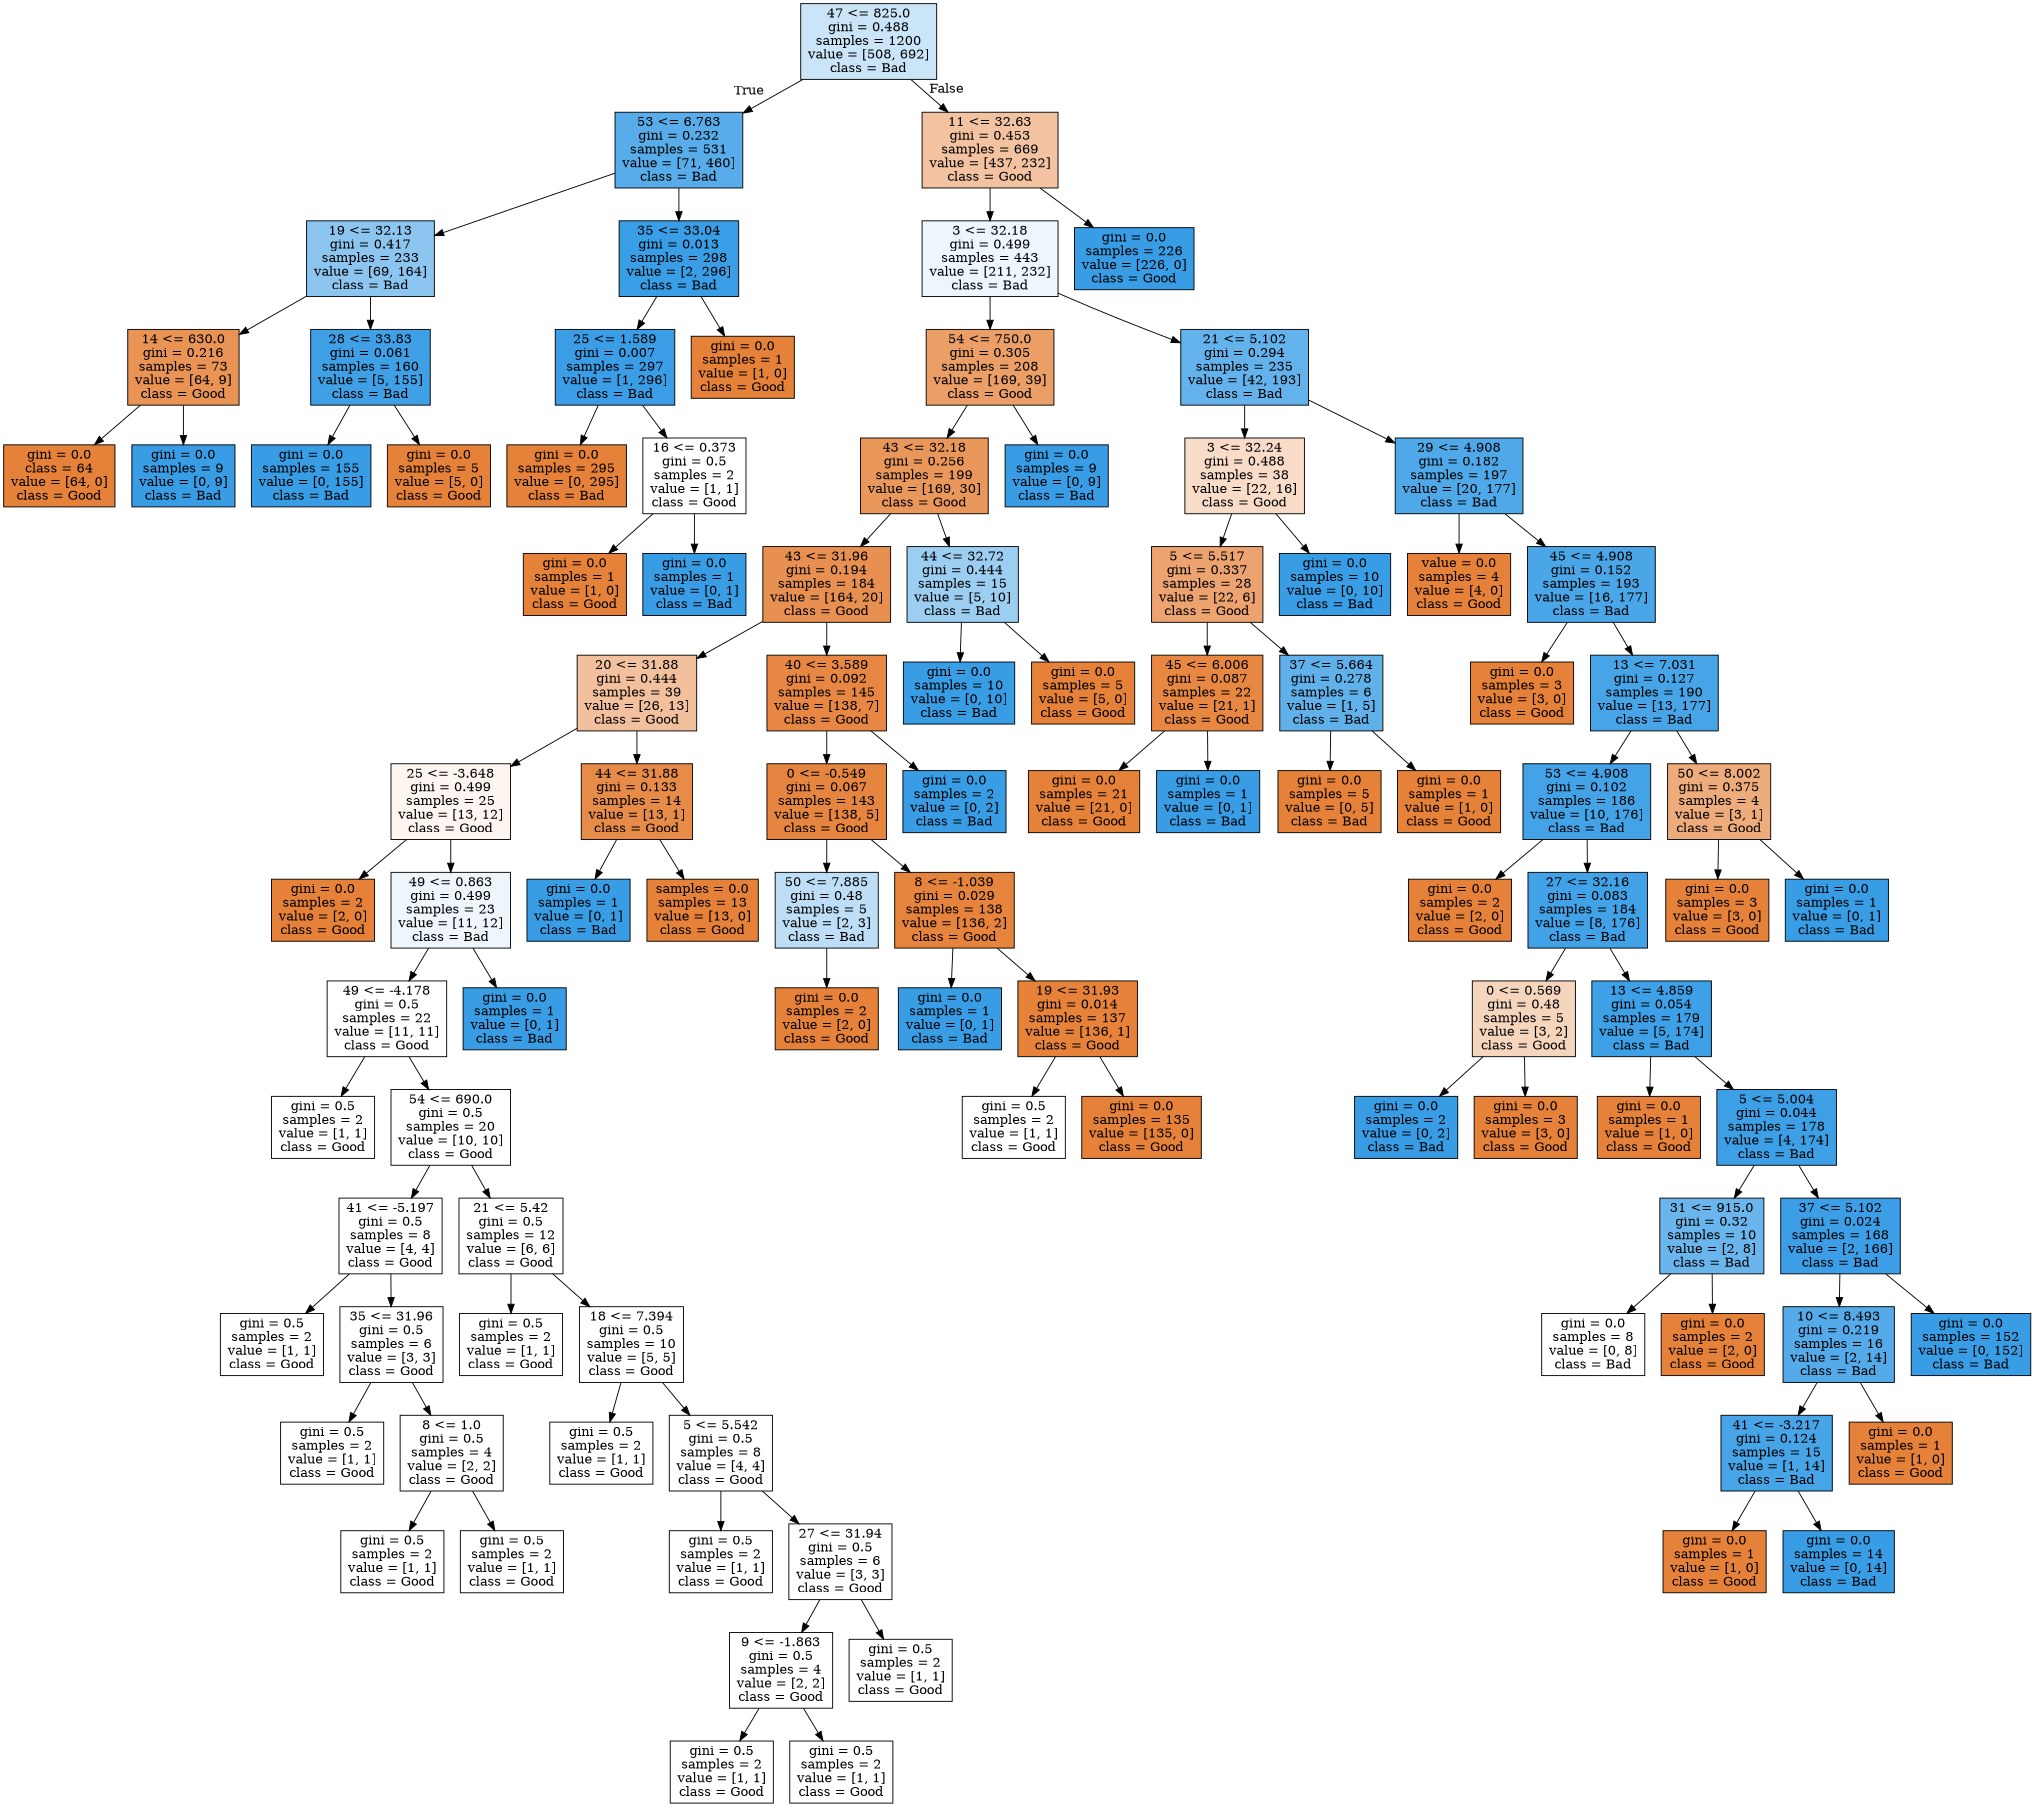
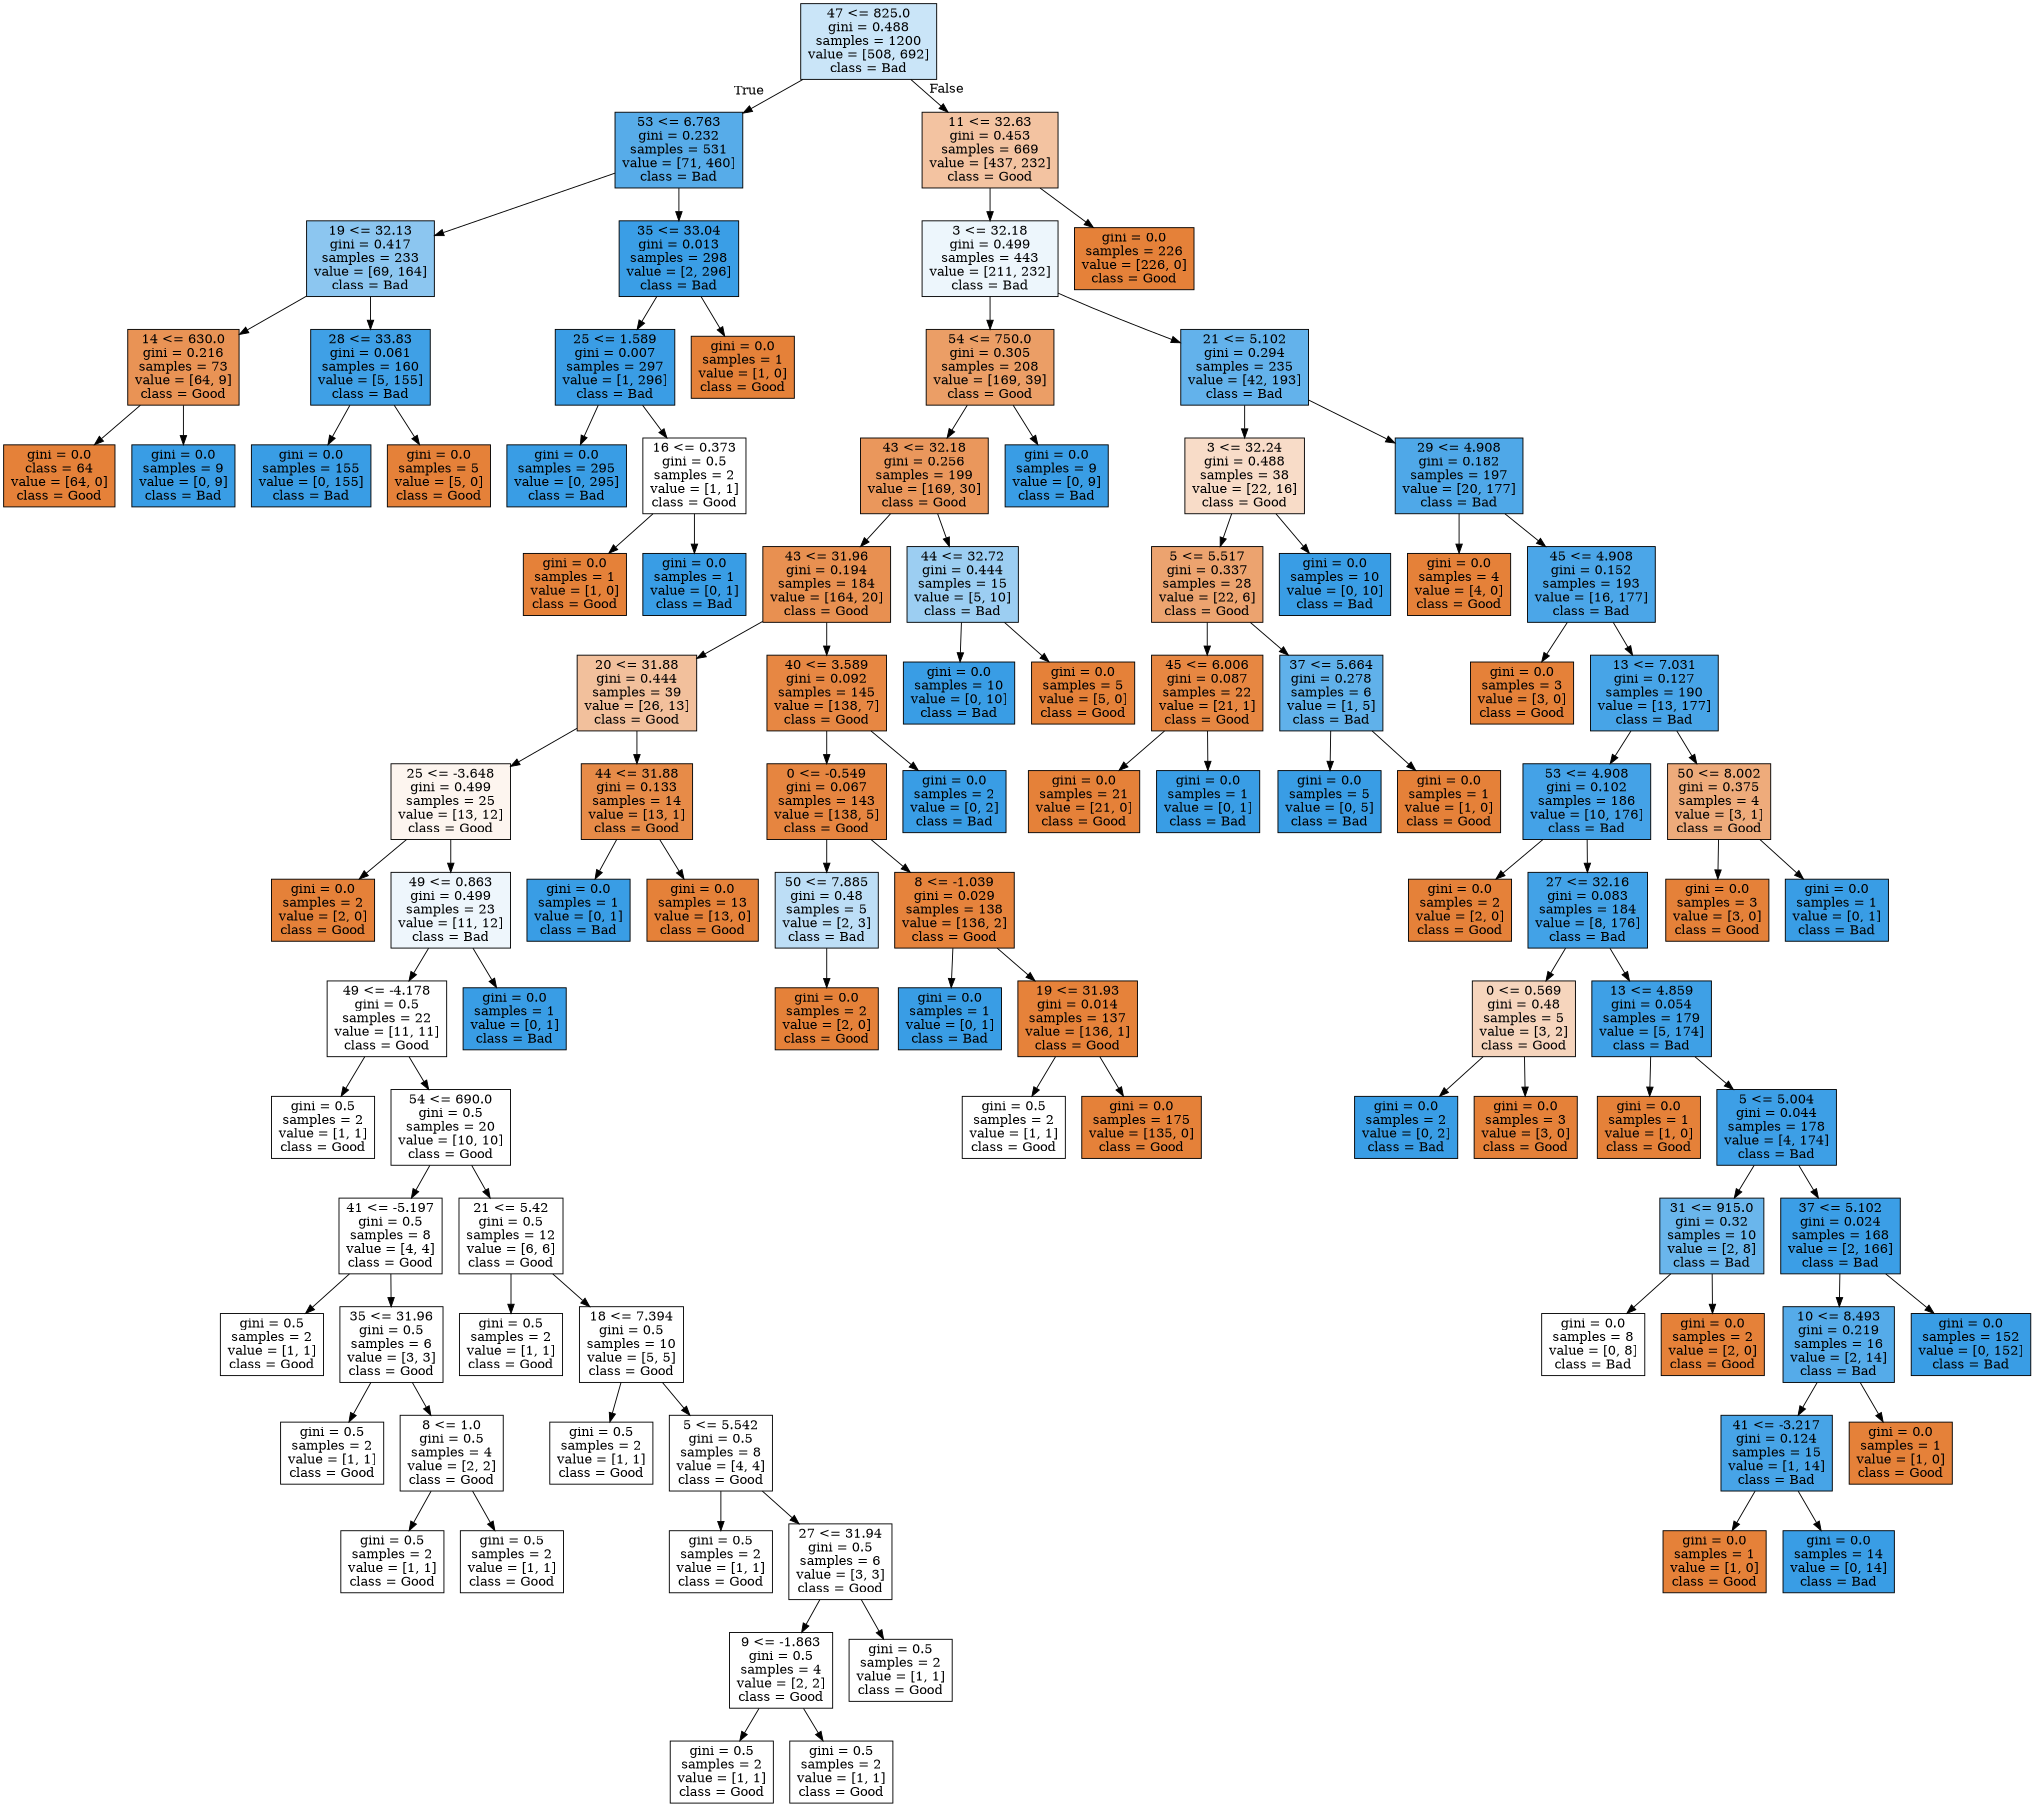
(1134, 259) -> (1134, 259)
(567, 476) -> (567, 476)
(1459, 584) -> (1459, 584)
(1330, 802) -> (1330, 802)
(703, 910) -> (703, 910)
(1142, 1127) -> (1142, 1127)
